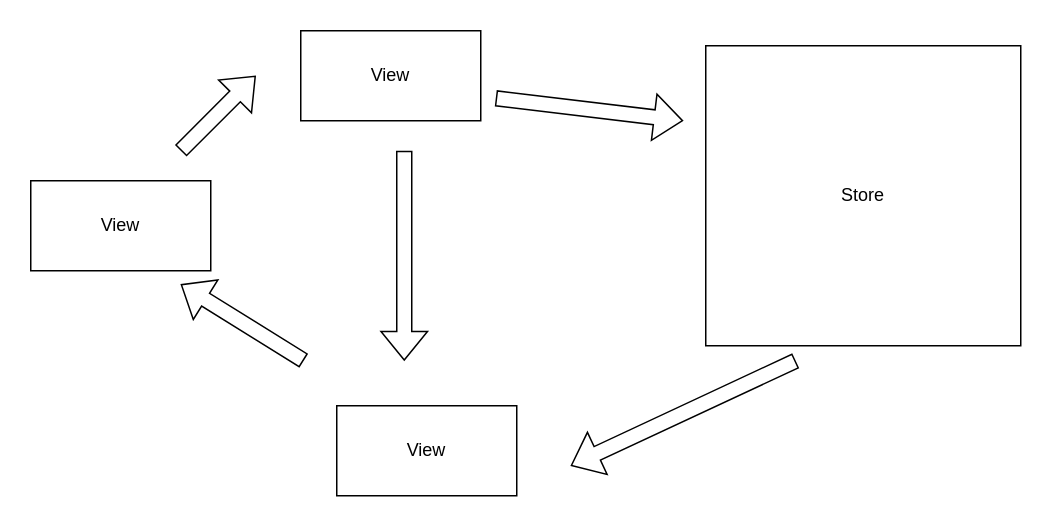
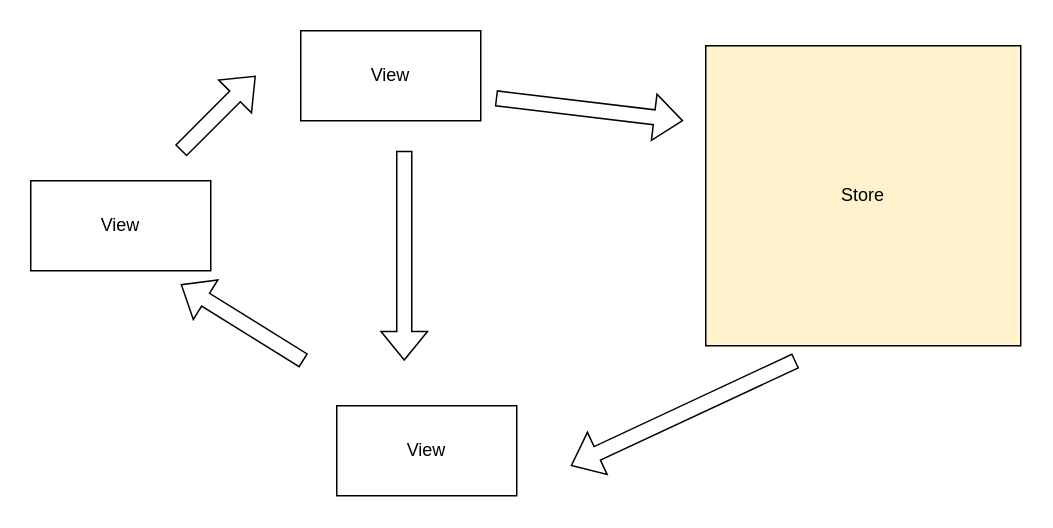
(863, 196) -> (863, 196)
